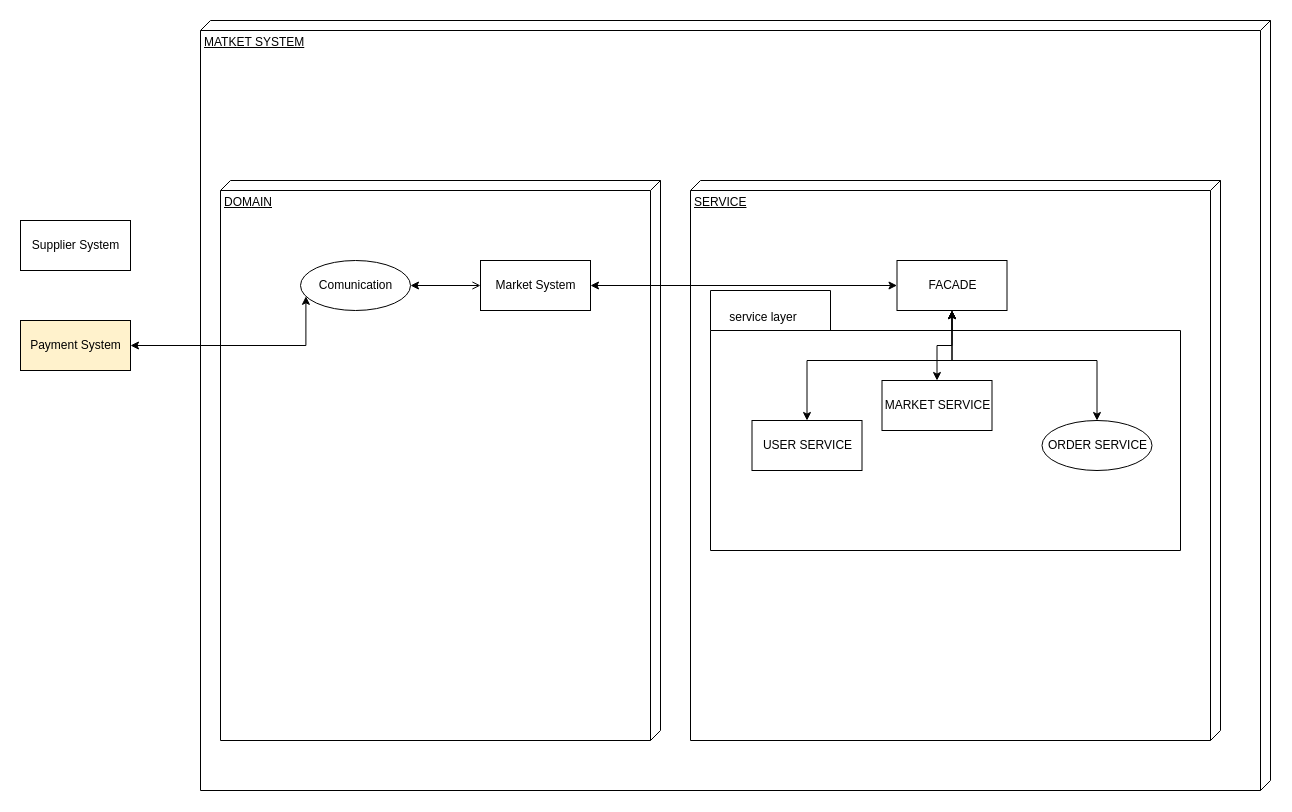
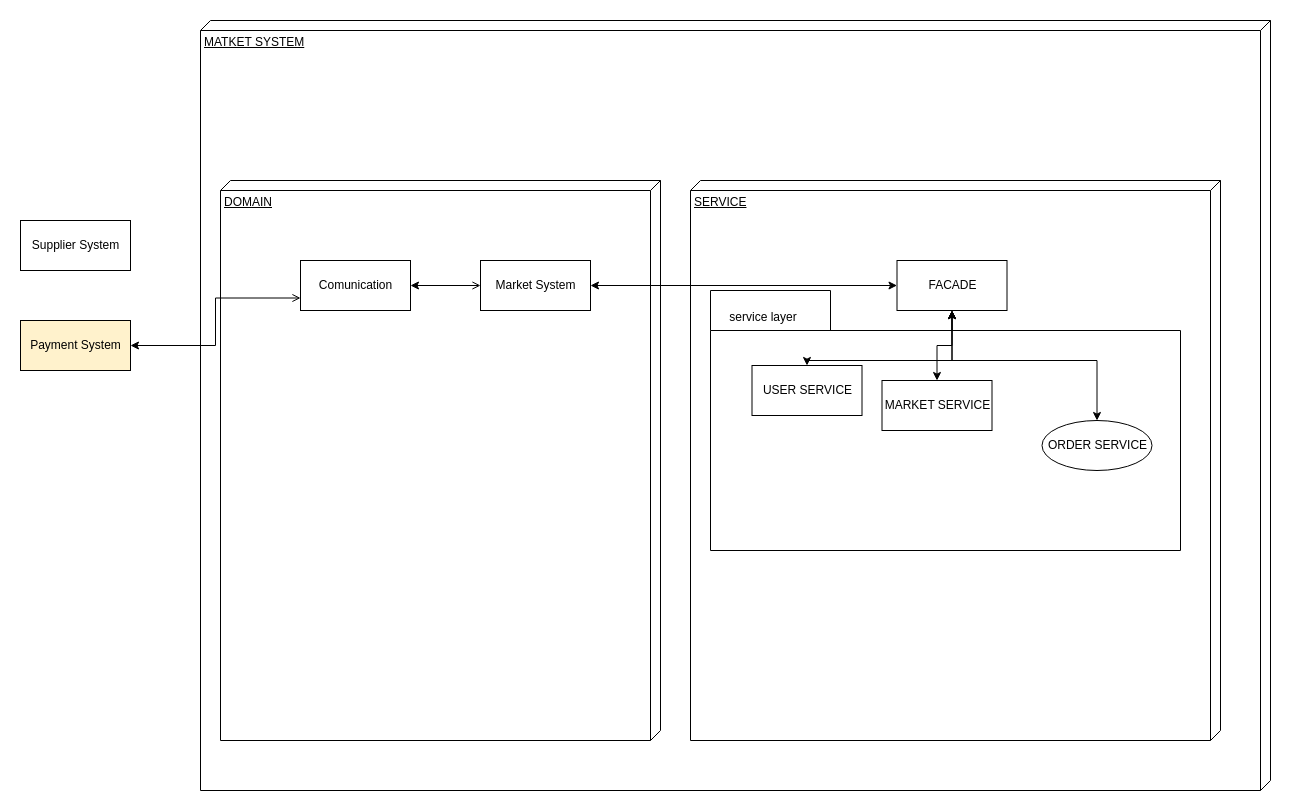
(356, 286) -> (356, 286)
(280, 346) -> (232, 298)
(807, 446) -> (807, 391)
